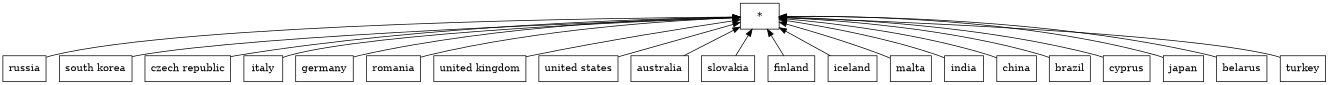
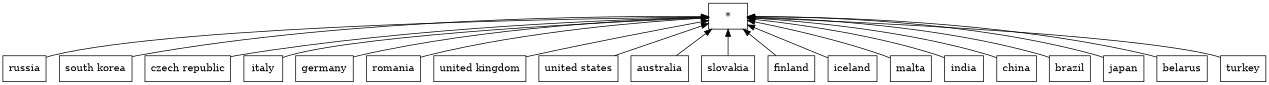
(1127, 69) -> none
